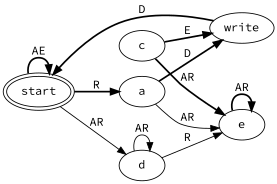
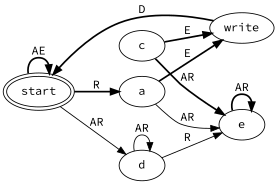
(187, 54) -> (187, 54)
